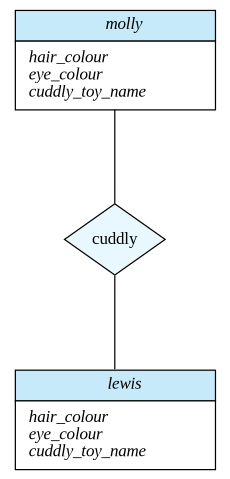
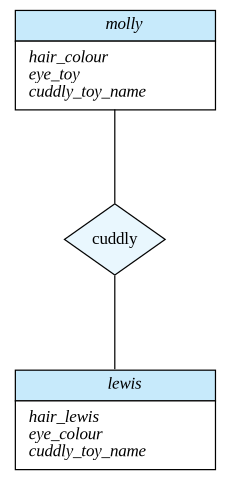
(66, 74) -> (55, 74)
(69, 417) -> (64, 417)
